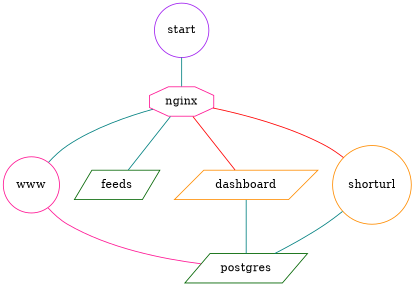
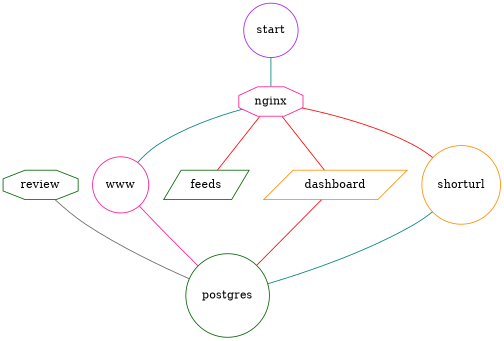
(149, 143) -> (239, 143)
none -> (41, 185)
(246, 227) -> (289, 232)
(246, 268) -> (228, 295)
